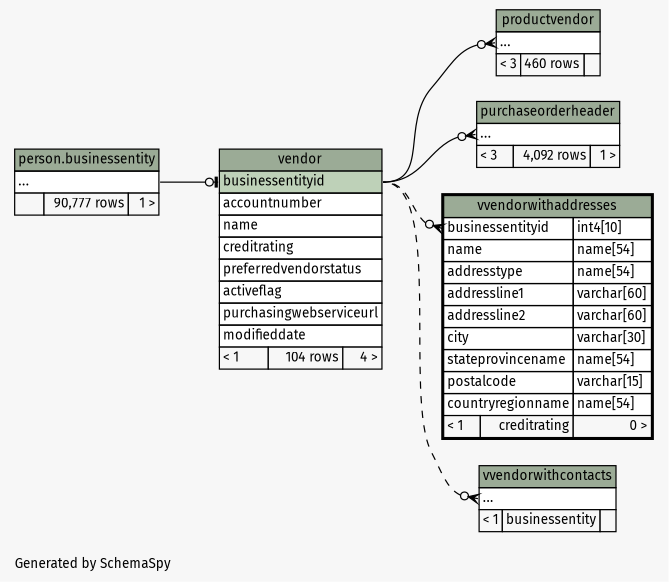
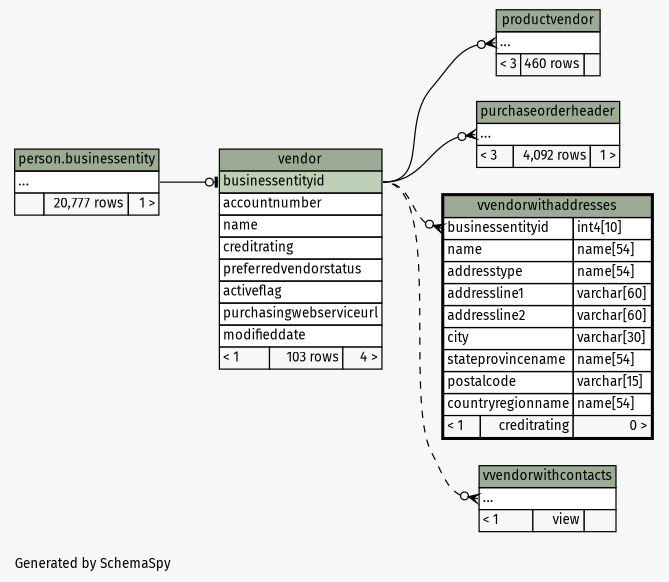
(89, 204) -> (89, 204)
(312, 358) -> (313, 358)
(551, 520) -> (566, 520)
